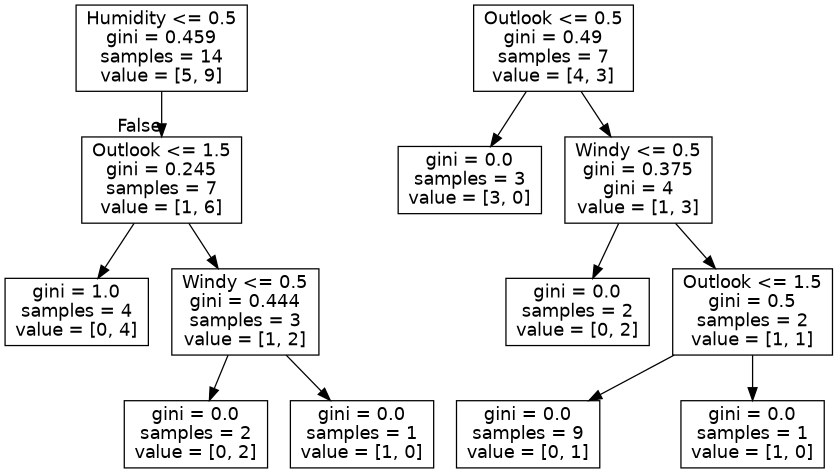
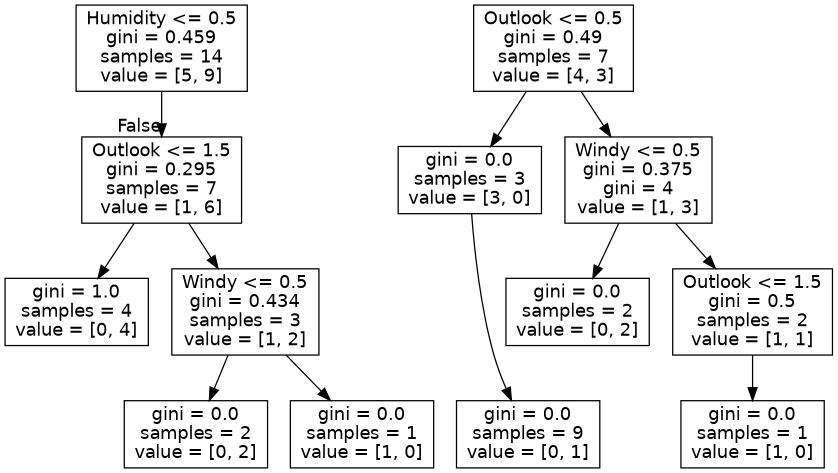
(162, 180) -> (162, 180)
(245, 312) -> (245, 312)
(637, 375) -> (482, 303)
